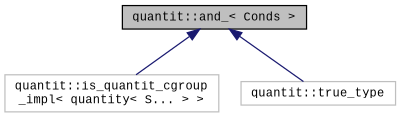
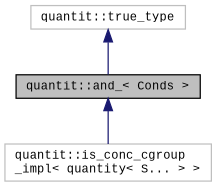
(272, 59) -> (108, 58)
(112, 93) -> (108, 163)
